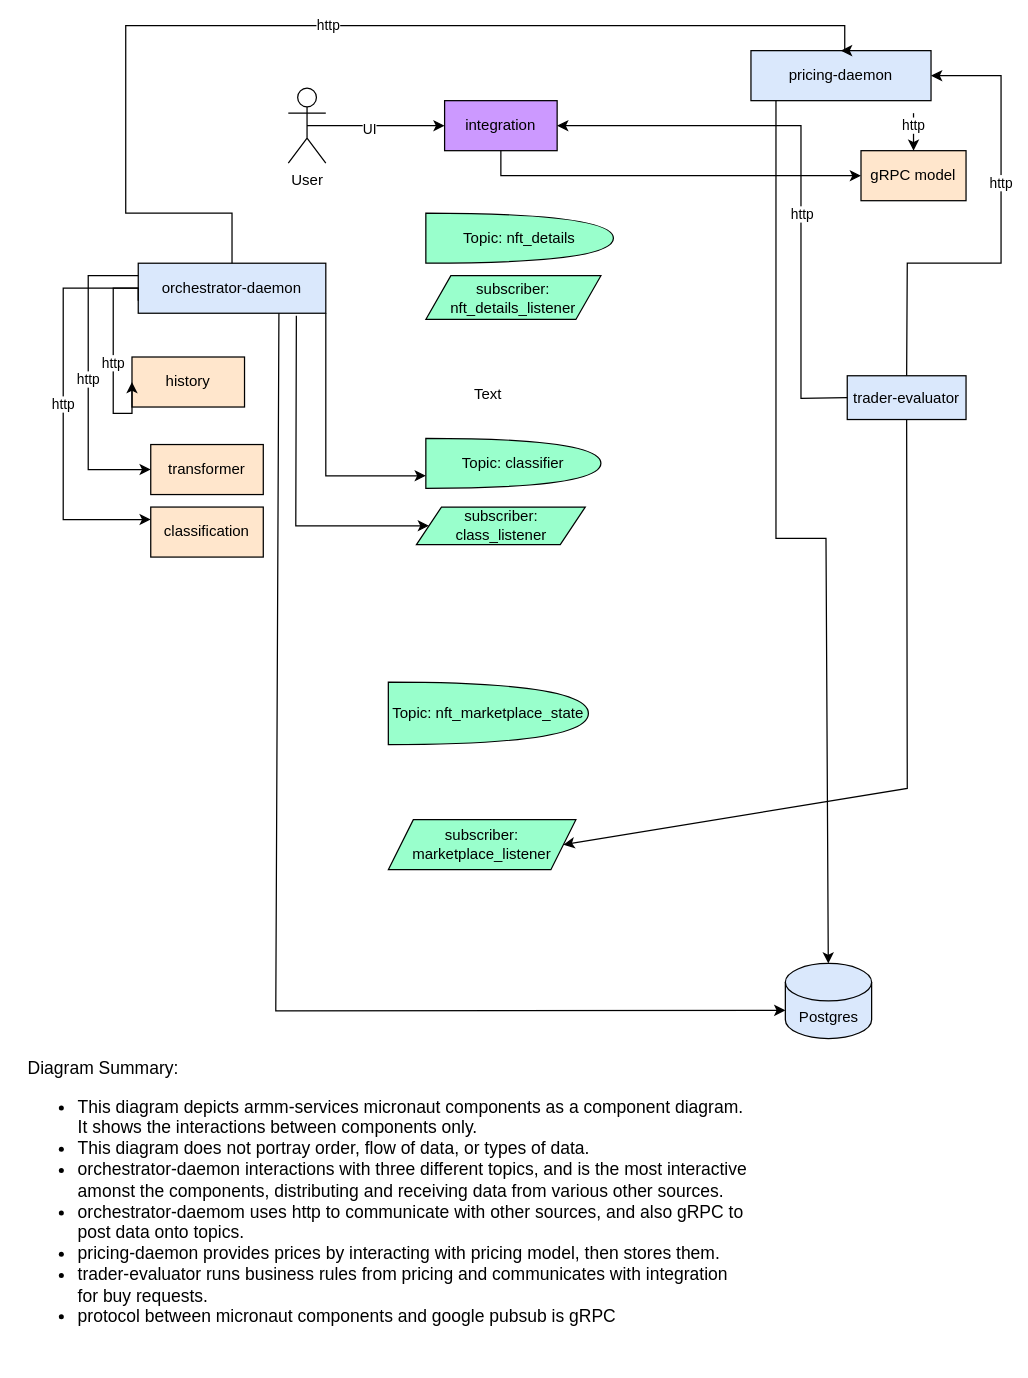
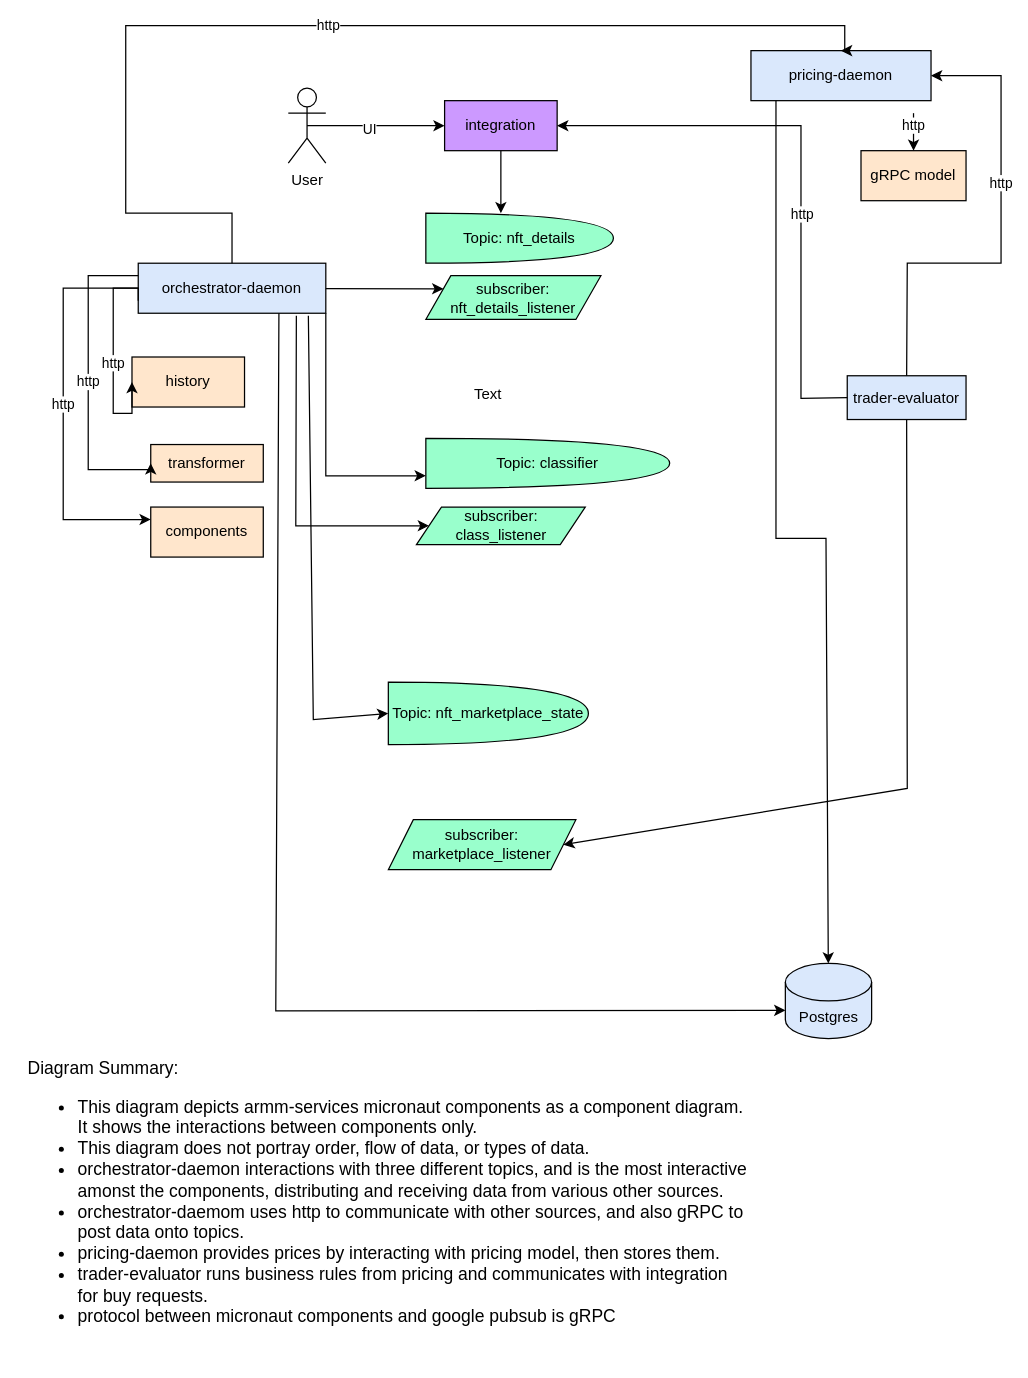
(675, 176) -> (501, 189)
none -> (380, 289)
(513, 463) -> (548, 463)
(207, 469) -> (207, 463)
(207, 532) -> (207, 532)
none -> (311, 551)
